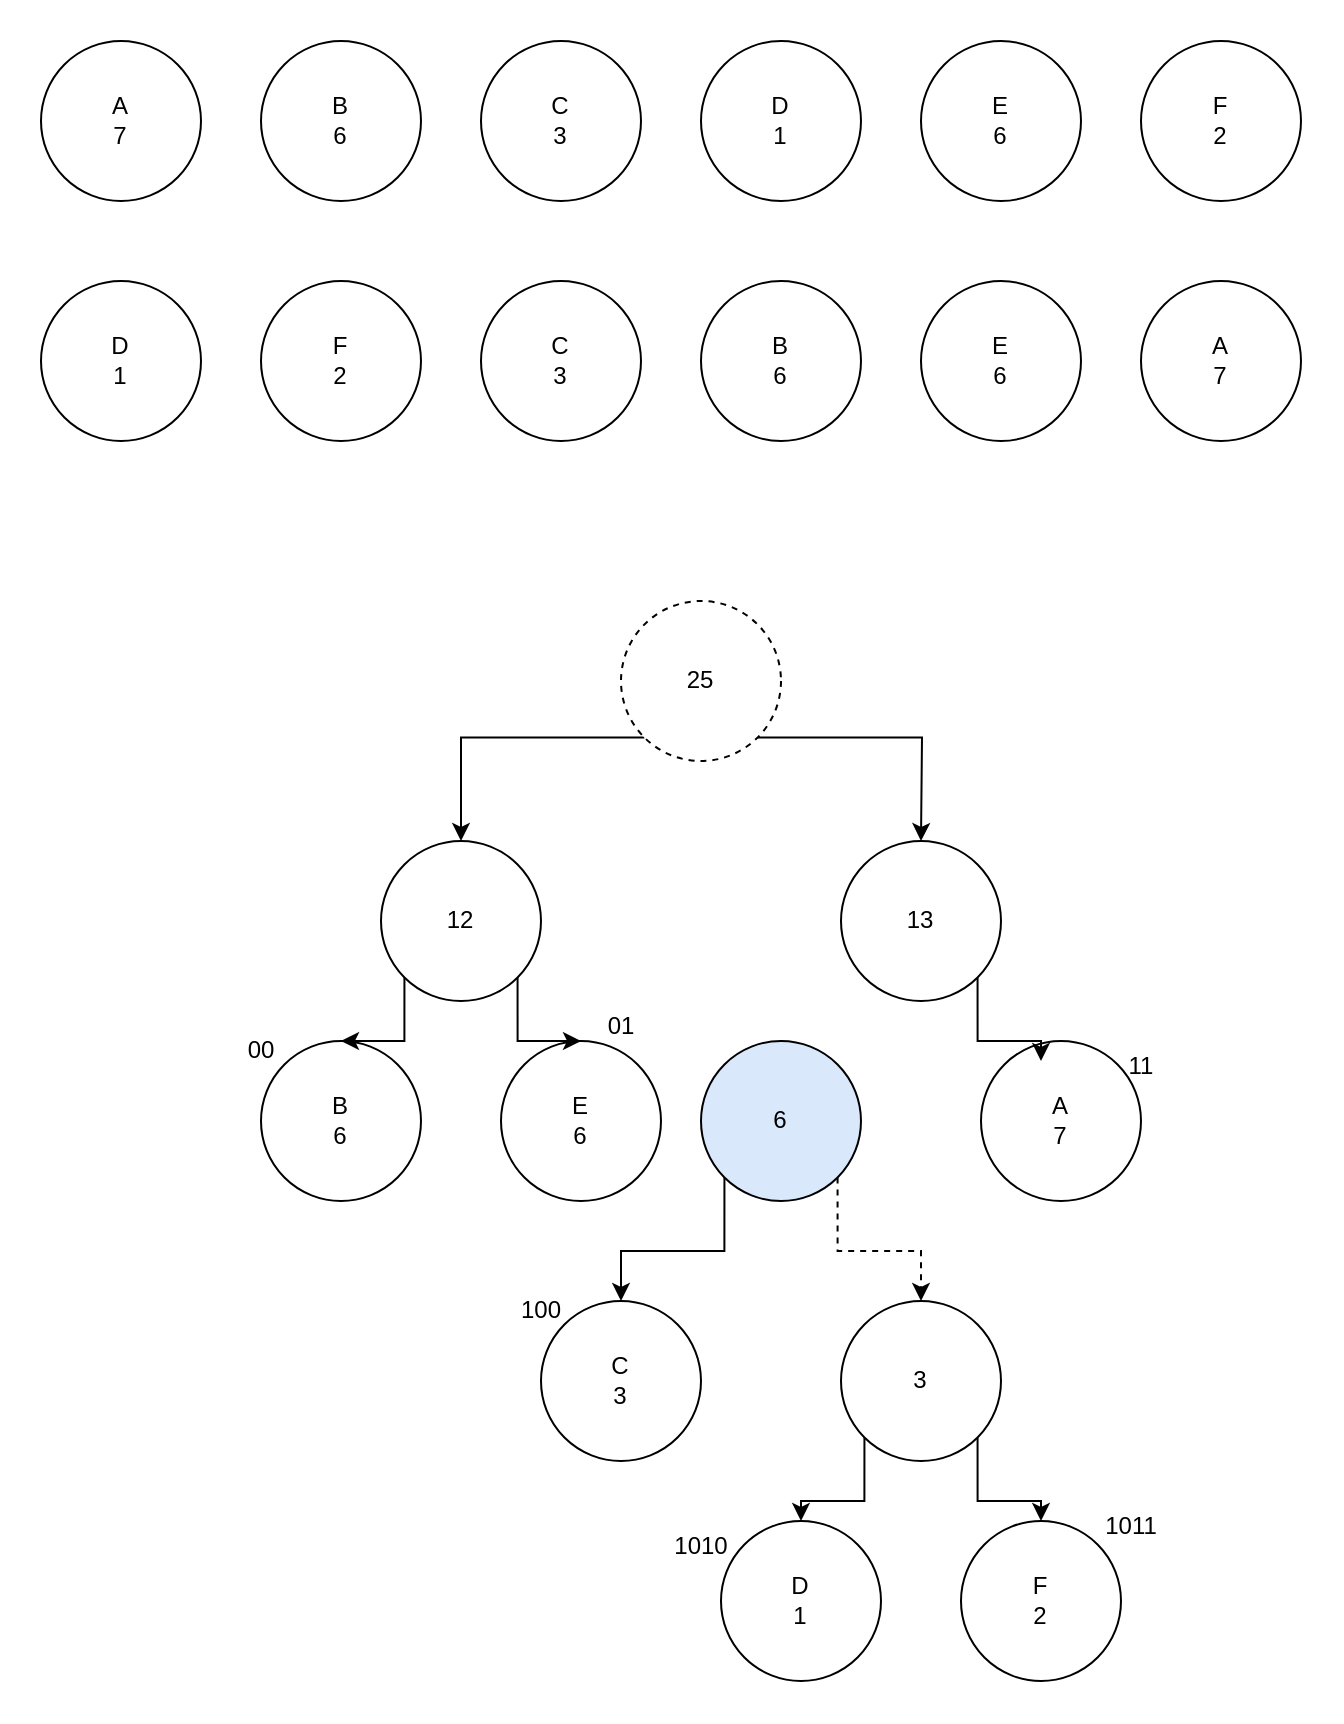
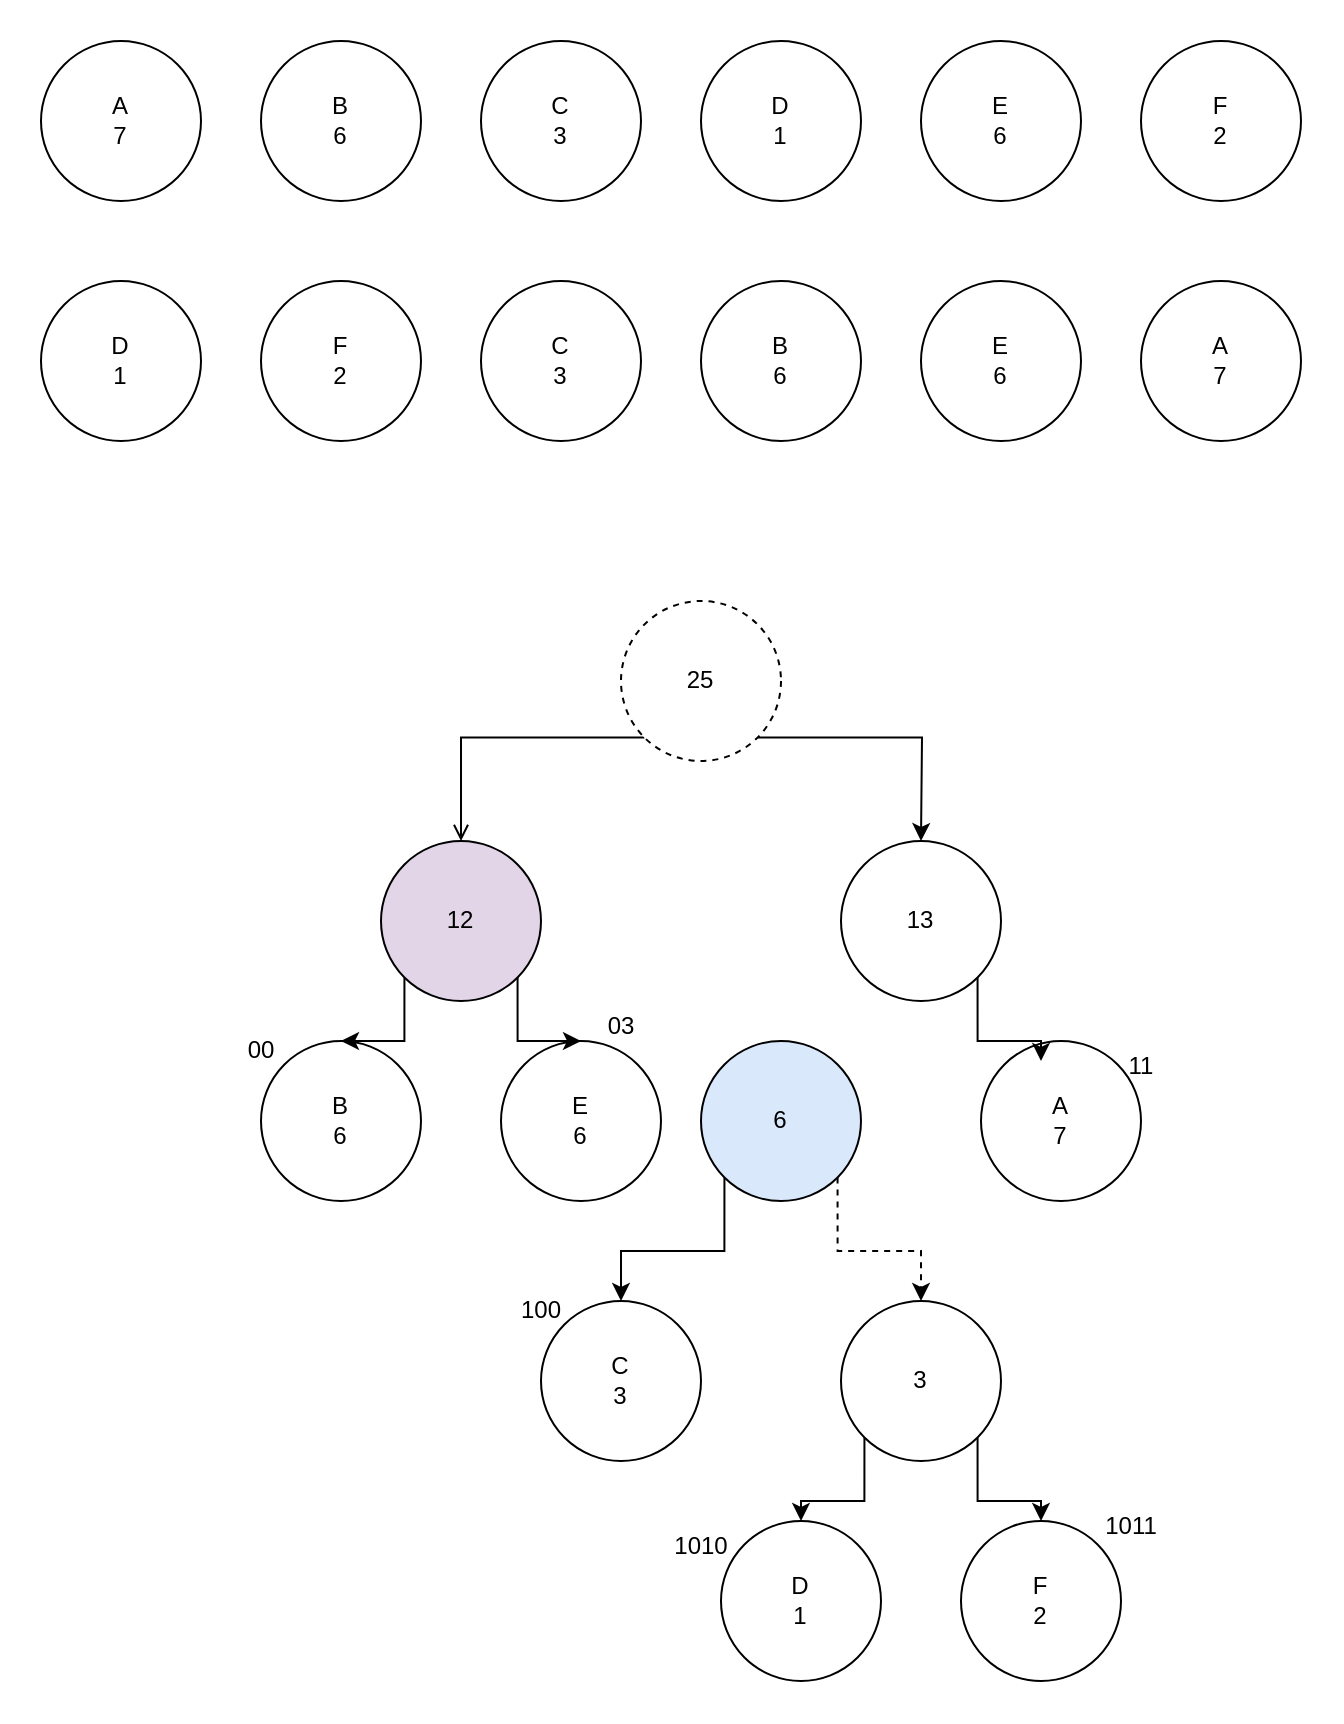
(461, 826) -> (461, 828)
(461, 921) -> (461, 921)
(622, 1027) -> (622, 1027)
